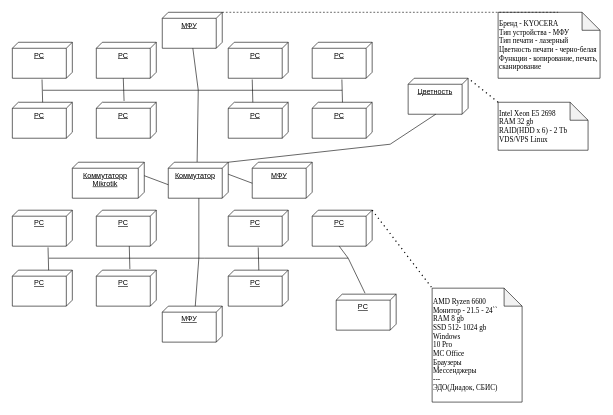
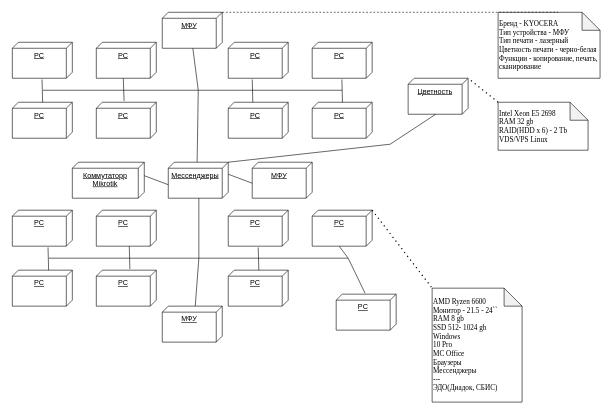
(195, 176) -> (195, 176)
